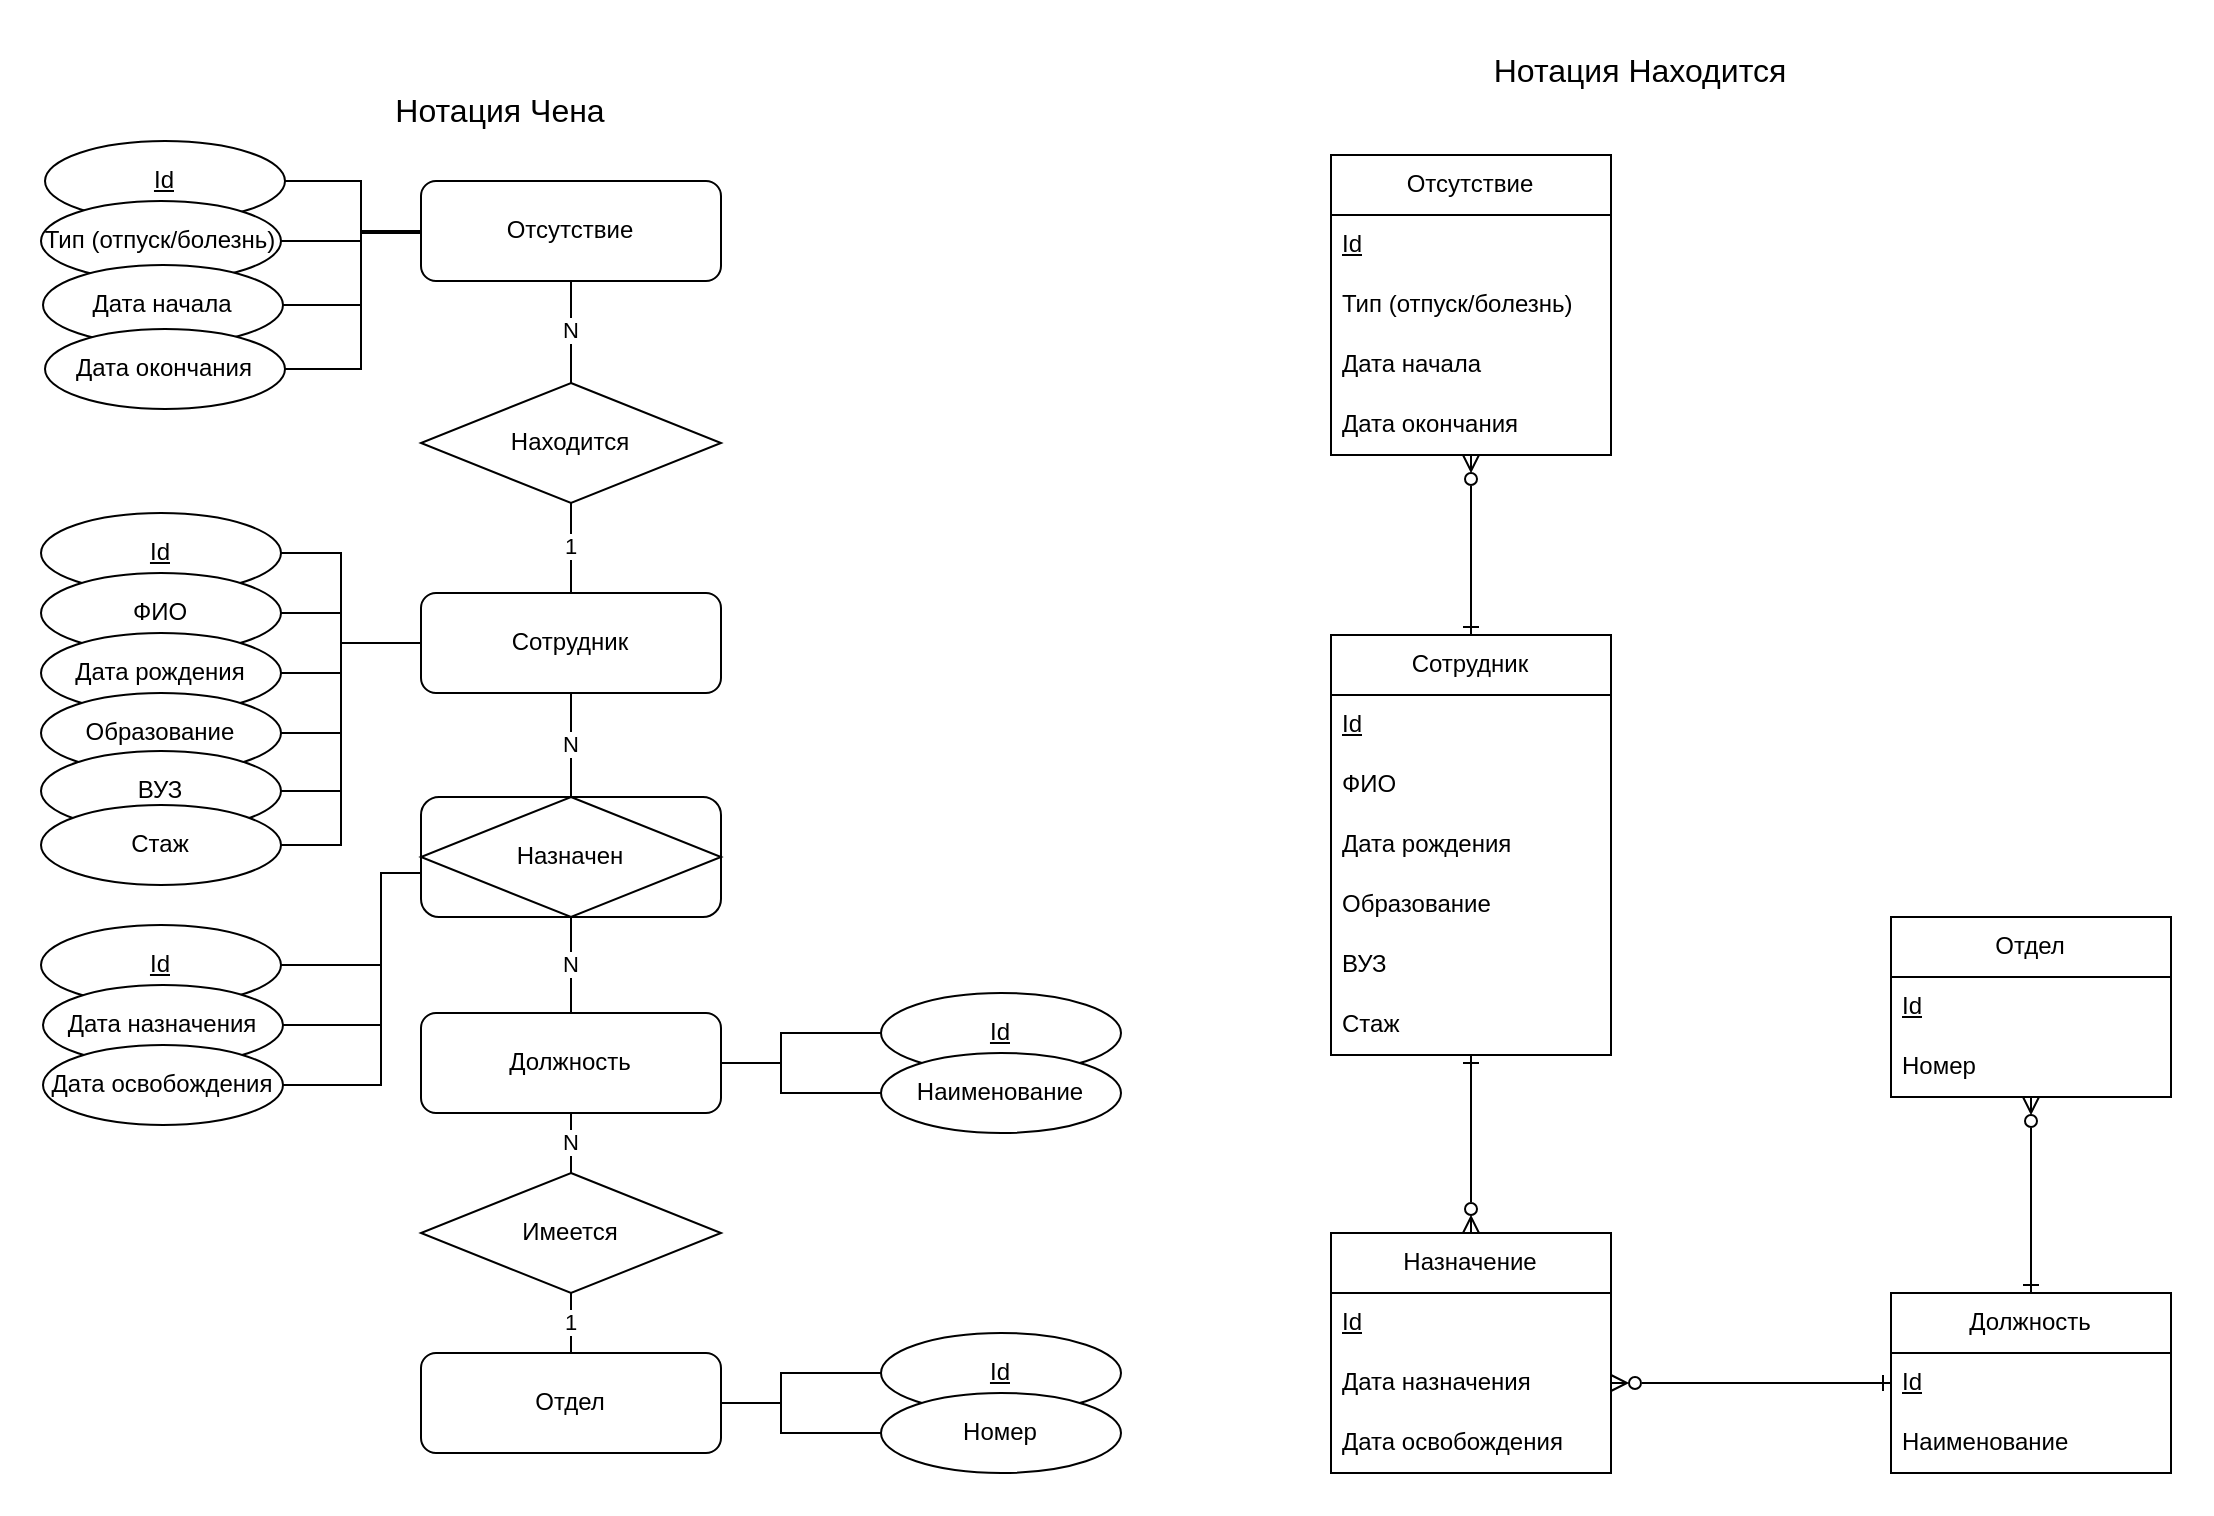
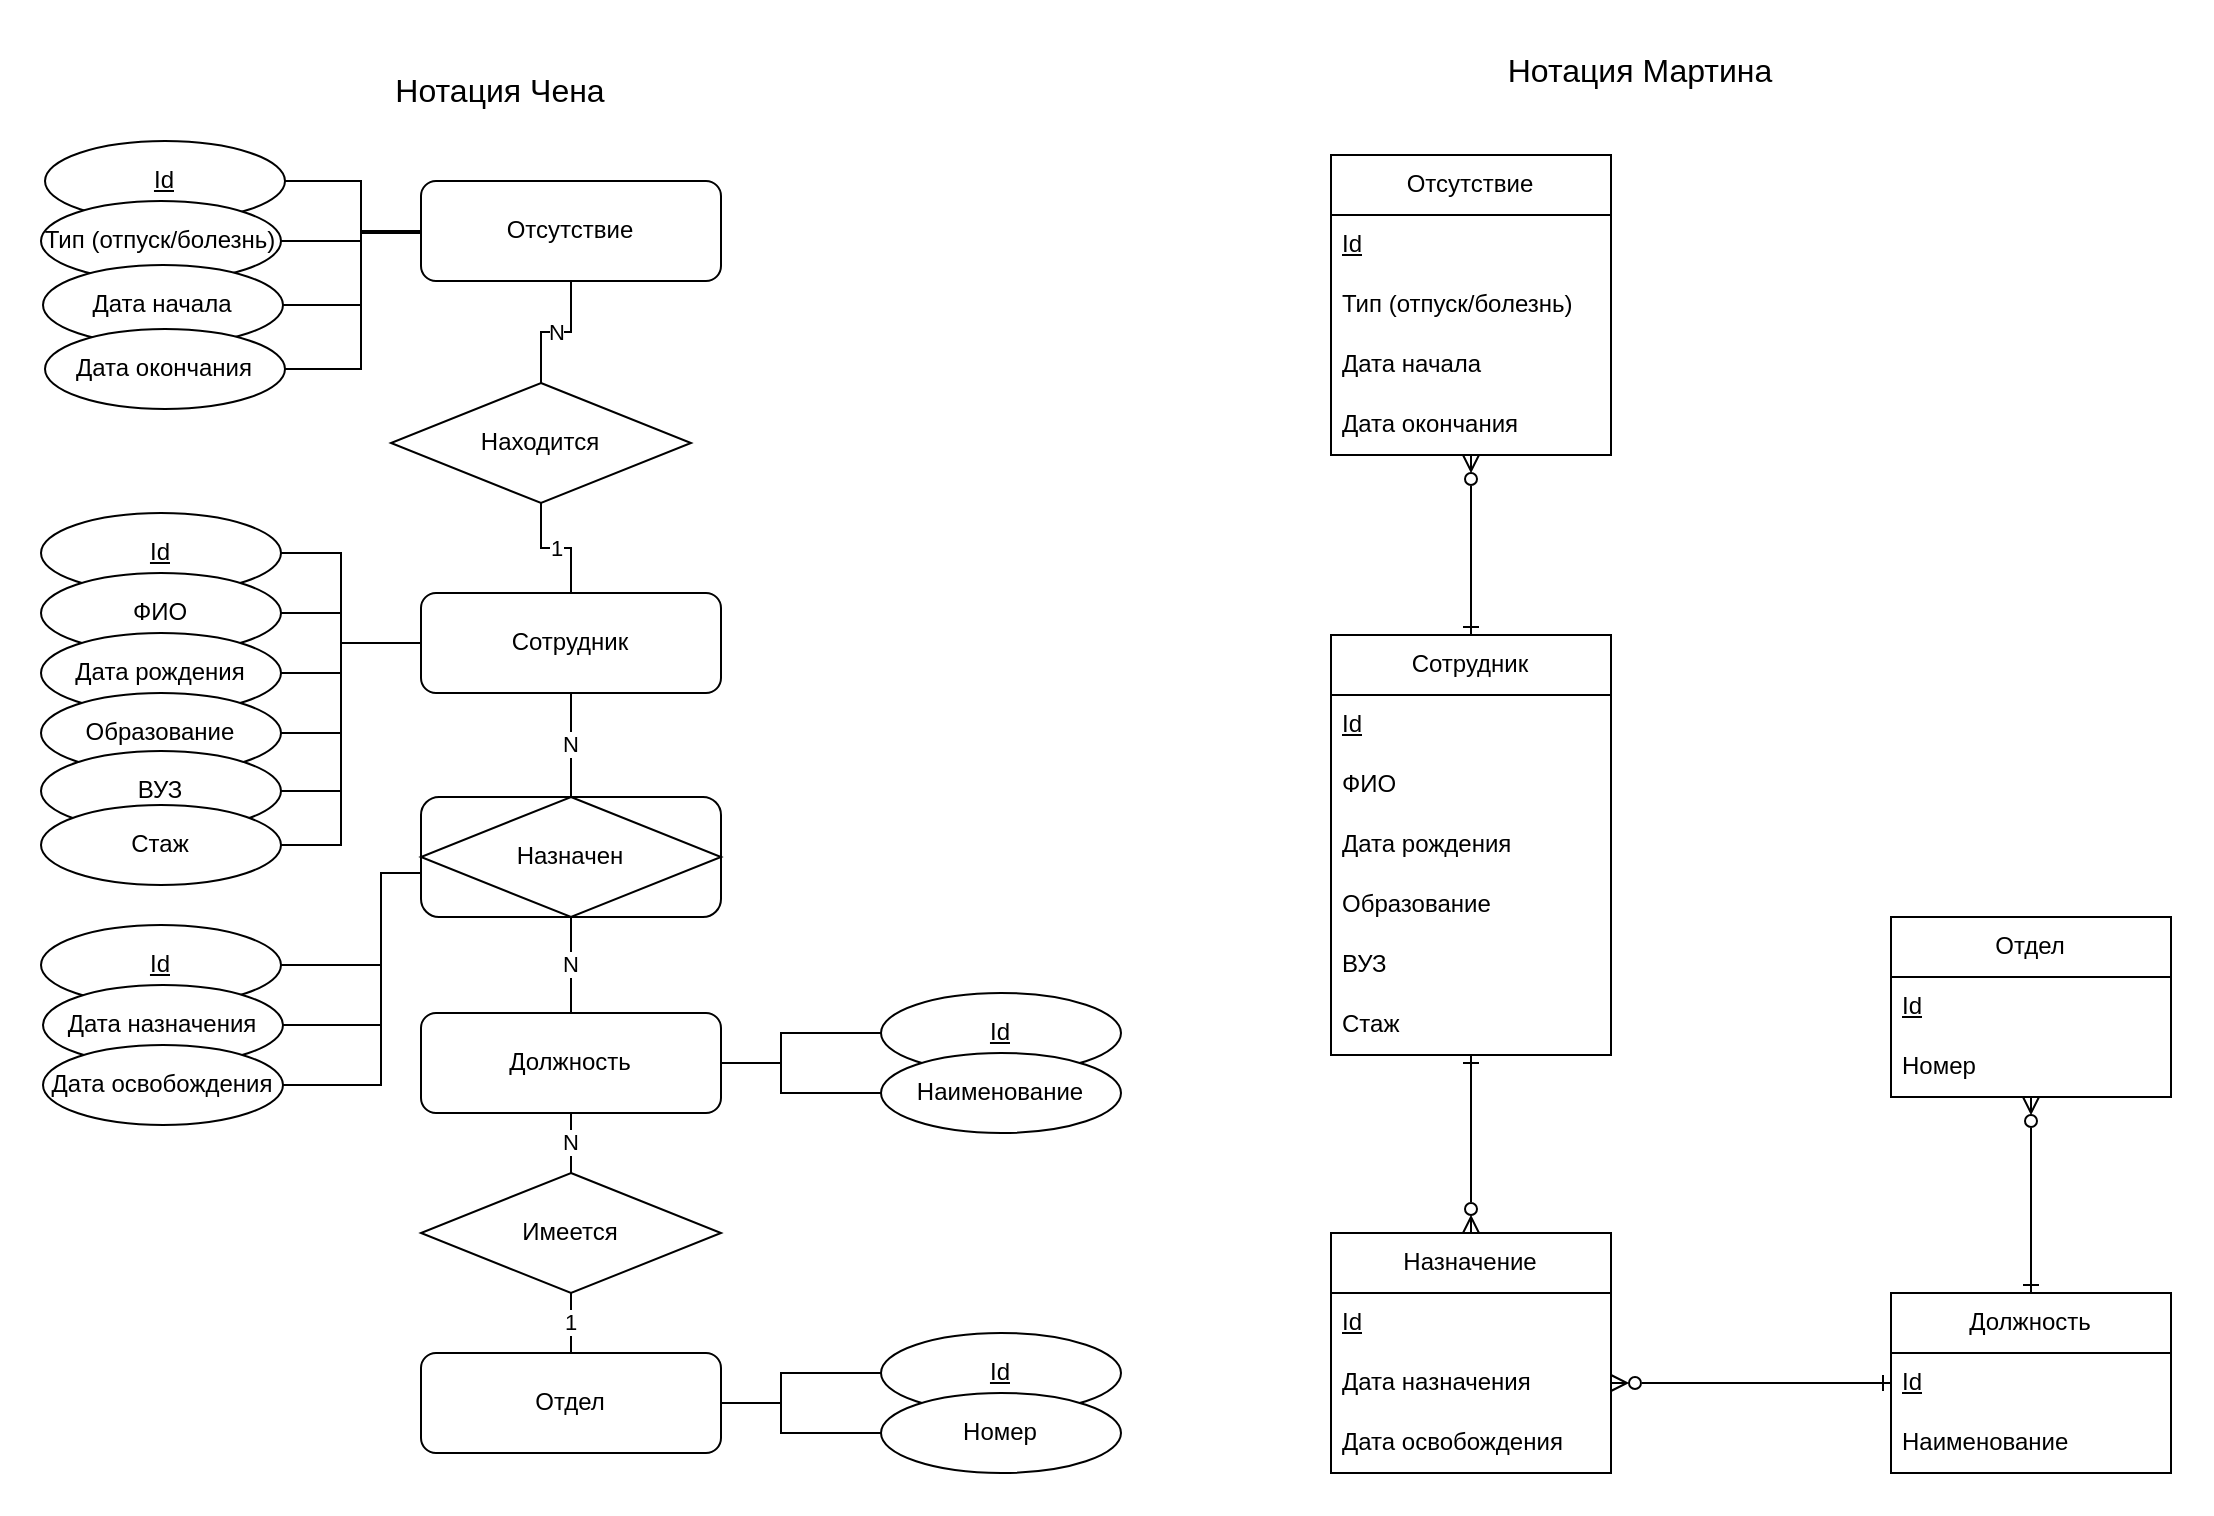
(1641, 71) -> (1641, 71)
(501, 111) -> (501, 91)
(571, 443) -> (541, 443)
